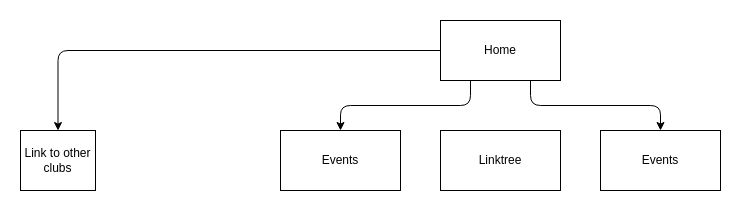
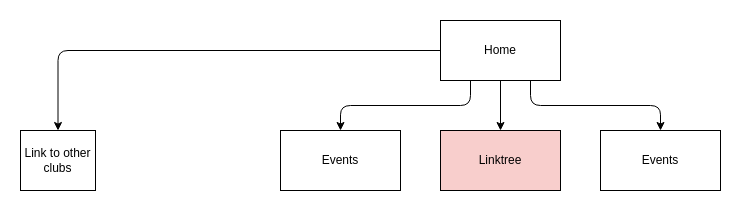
none -> (501, 102)
(501, 161) -> (501, 161)
